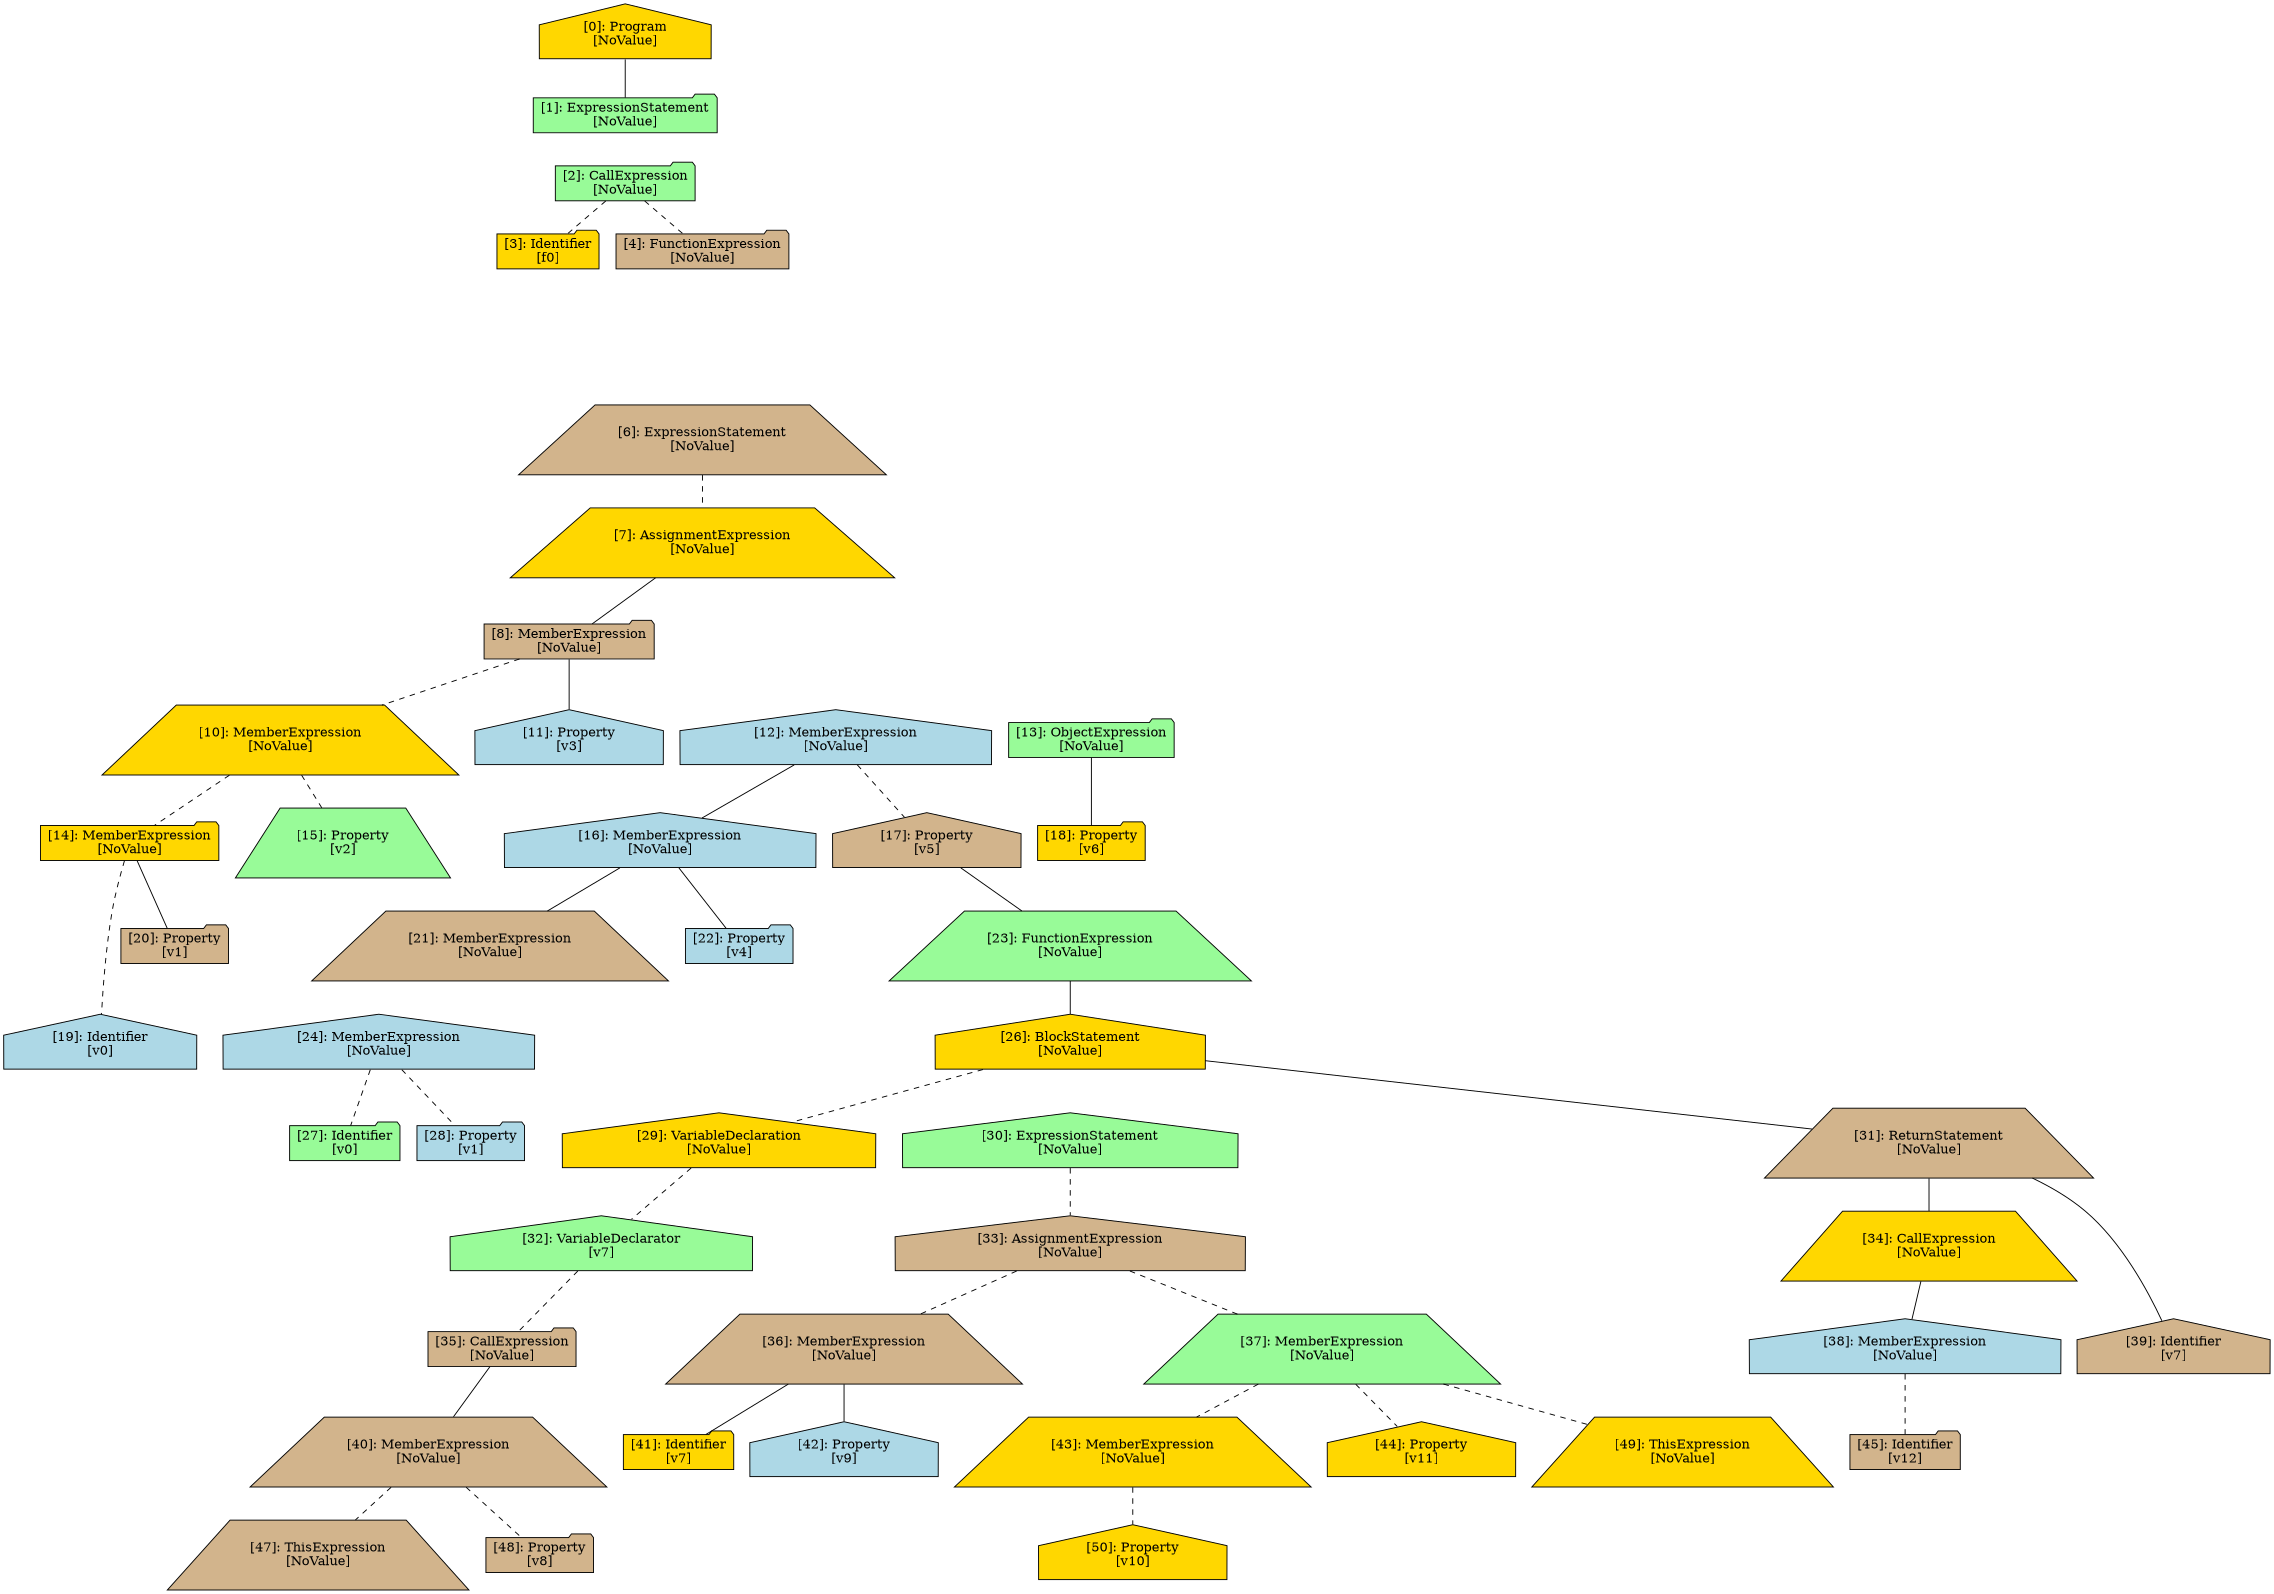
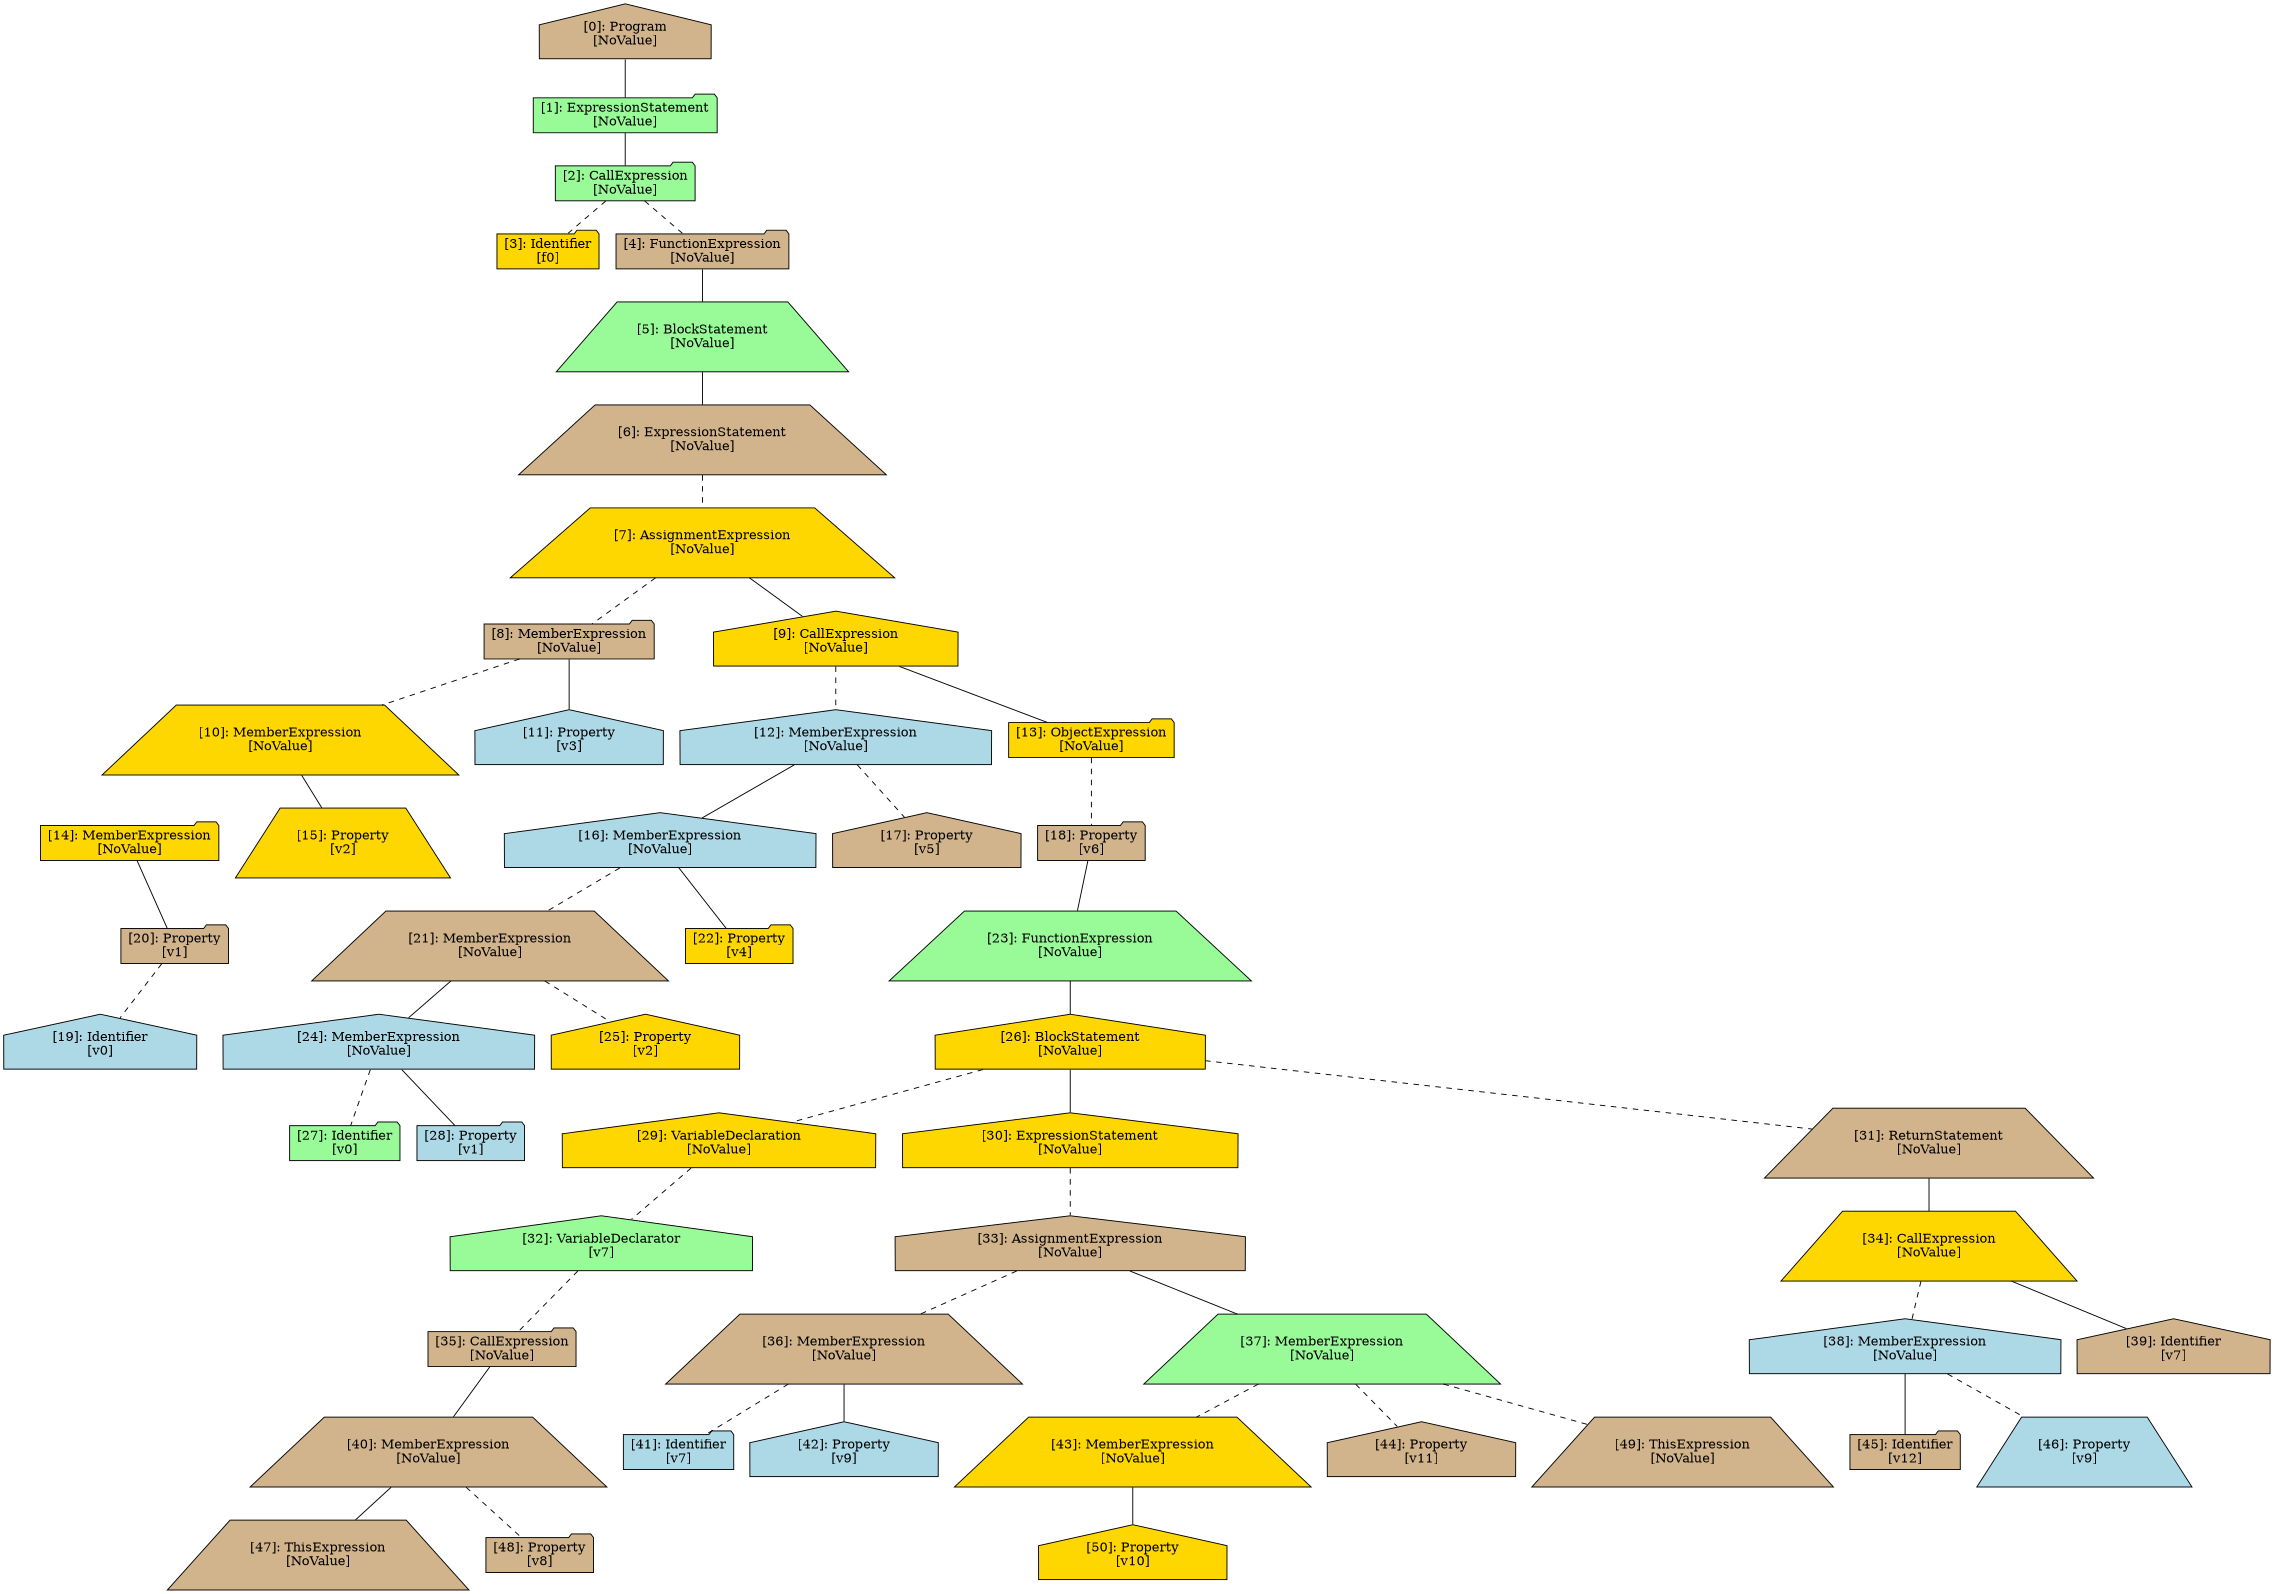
(625, 34) -> (625, 34)
none -> (625, 149)
none -> (702, 337)
(624, 601) -> (624, 601)
none -> (836, 641)
(1091, 740) -> (1091, 740)
(312, 792) -> (312, 792)
(1091, 792) -> (1091, 792)
(192, 800) -> none
(343, 843) -> (343, 843)
(1091, 843) -> (1091, 843)
(584, 889) -> (584, 889)
(991, 889) -> (1083, 886)
(108, 937) -> (141, 991)
(739, 946) -> (739, 946)
none -> (430, 999)
none -> (645, 1045)
none -> (1070, 1091)
(1509, 1095) -> (1509, 1095)
(428, 1098) -> (428, 1098)
(1070, 1143) -> (1070, 1143)
(2111, 1237) -> (2069, 1305)
(1184, 1293) -> (1184, 1293)
(1916, 1300) -> (1916, 1300)
(1905, 1404) -> (1905, 1404)
(747, 1409) -> (747, 1409)
(679, 1452) -> (679, 1452)
(1421, 1452) -> (1421, 1452)
(1683, 1452) -> (1683, 1452)
none -> (2084, 1452)
(373, 1504) -> (373, 1504)
(1133, 1506) -> (1133, 1506)
